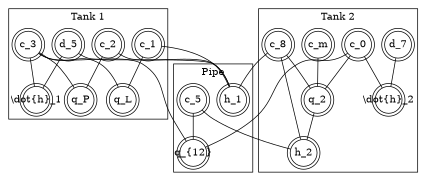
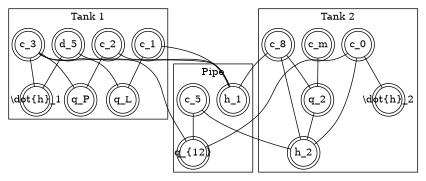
(398, 45) -> none
(338, 72) -> (344, 106)
